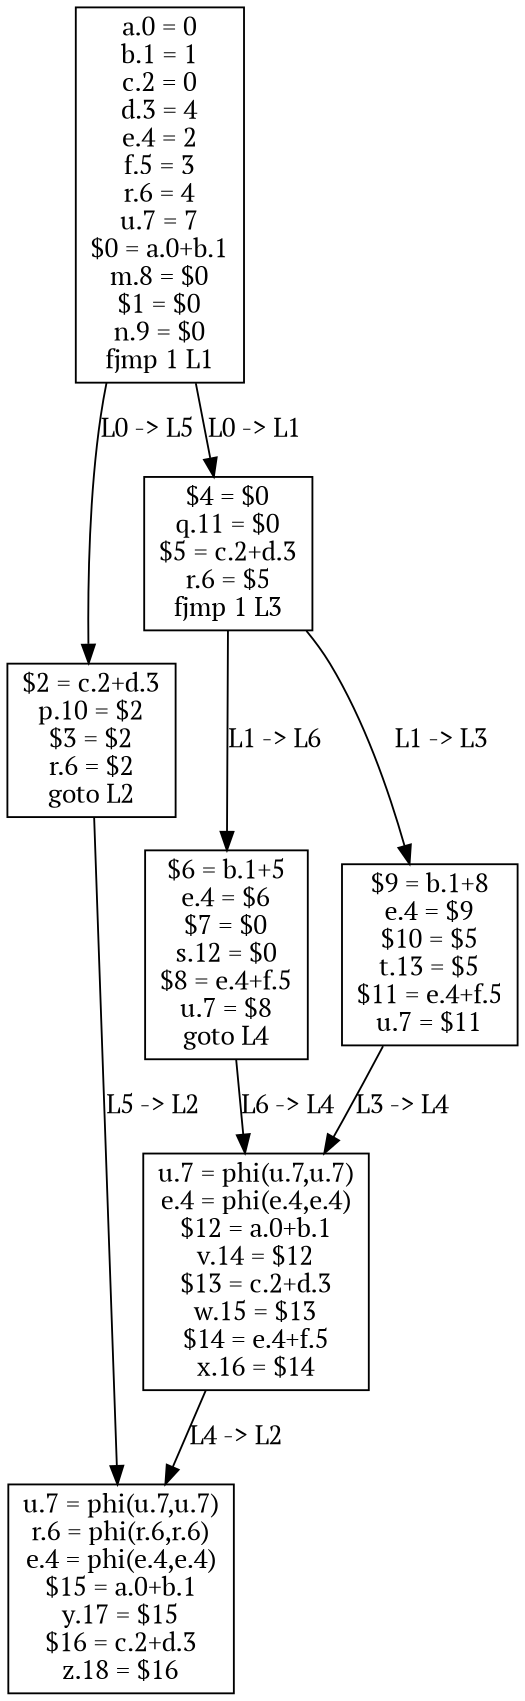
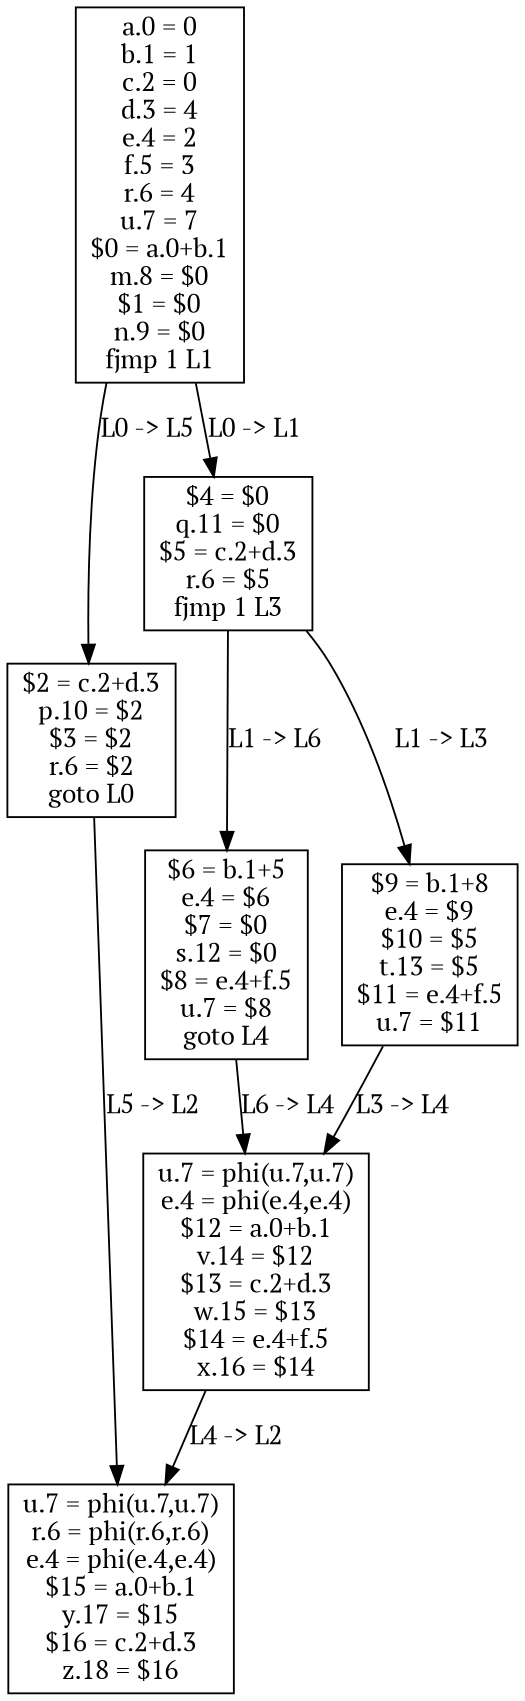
(92, 740) -> (92, 740)
